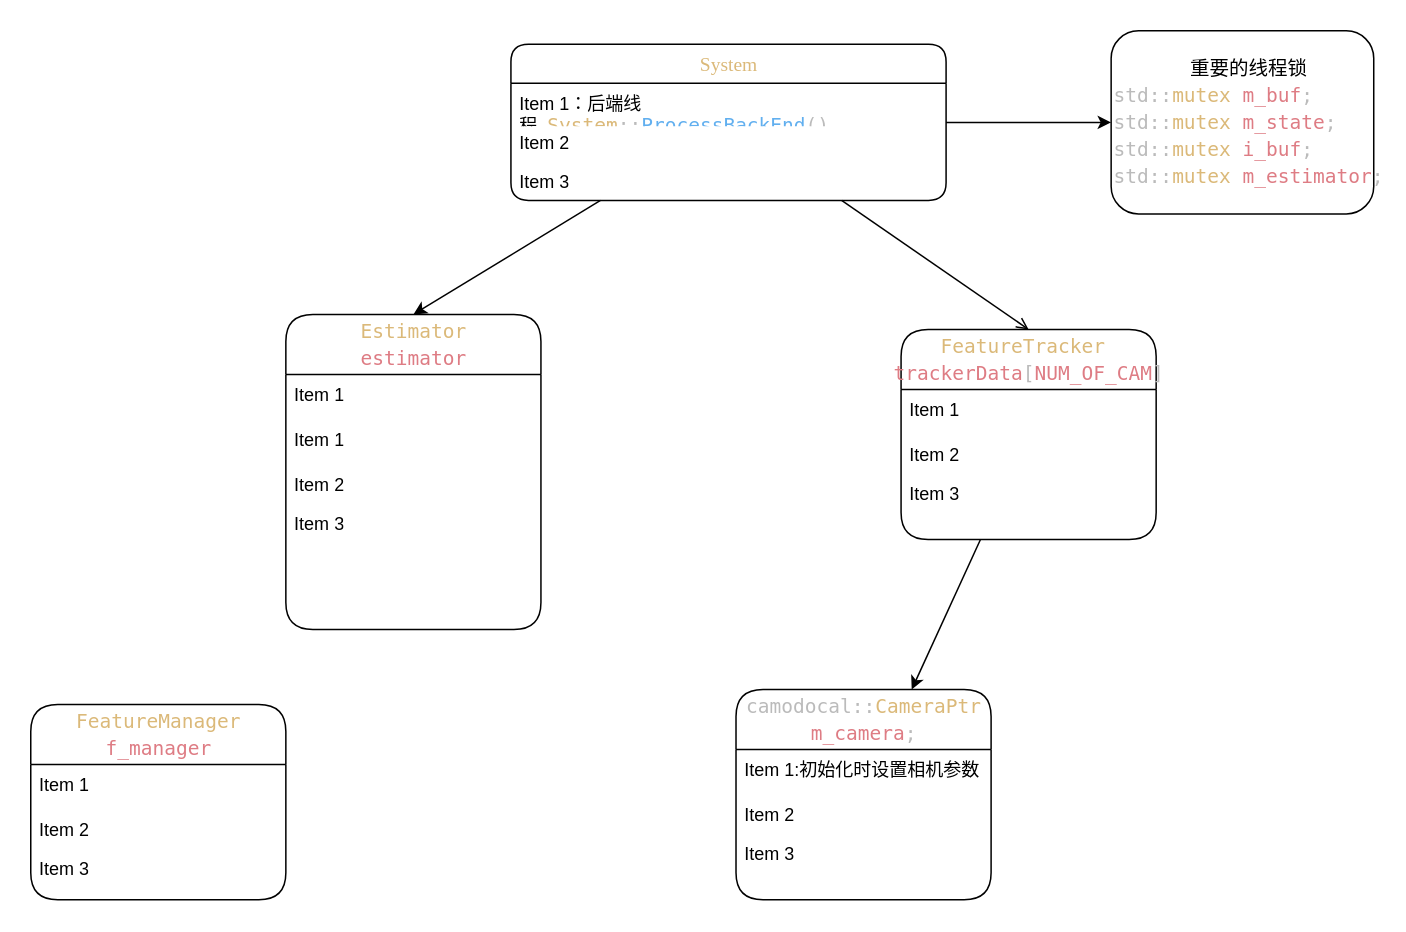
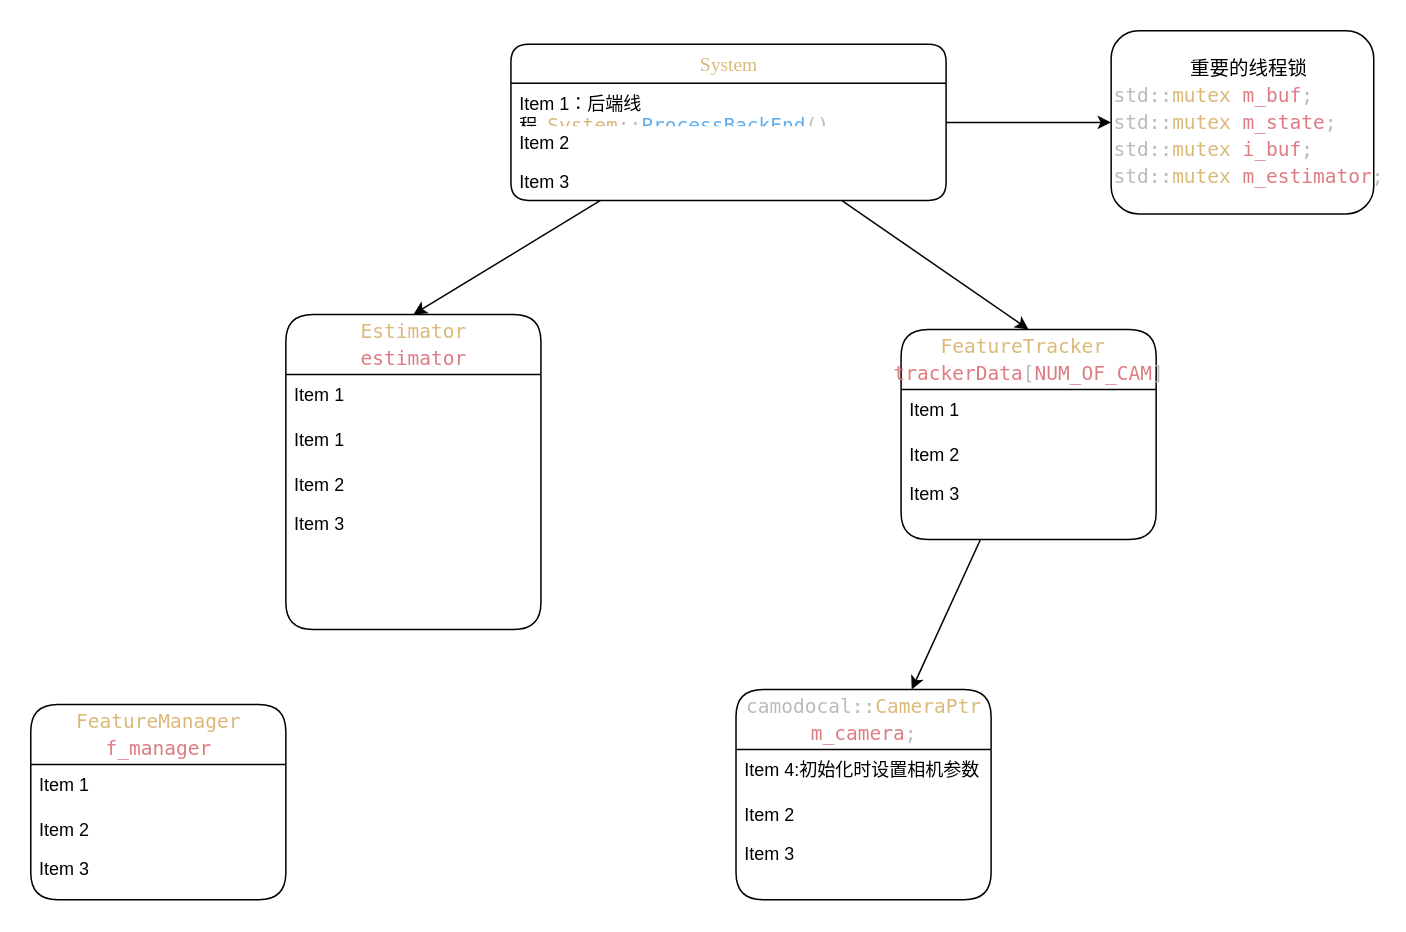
(1021, 324) -> (1019, 323)
(865, 781) -> (865, 781)
